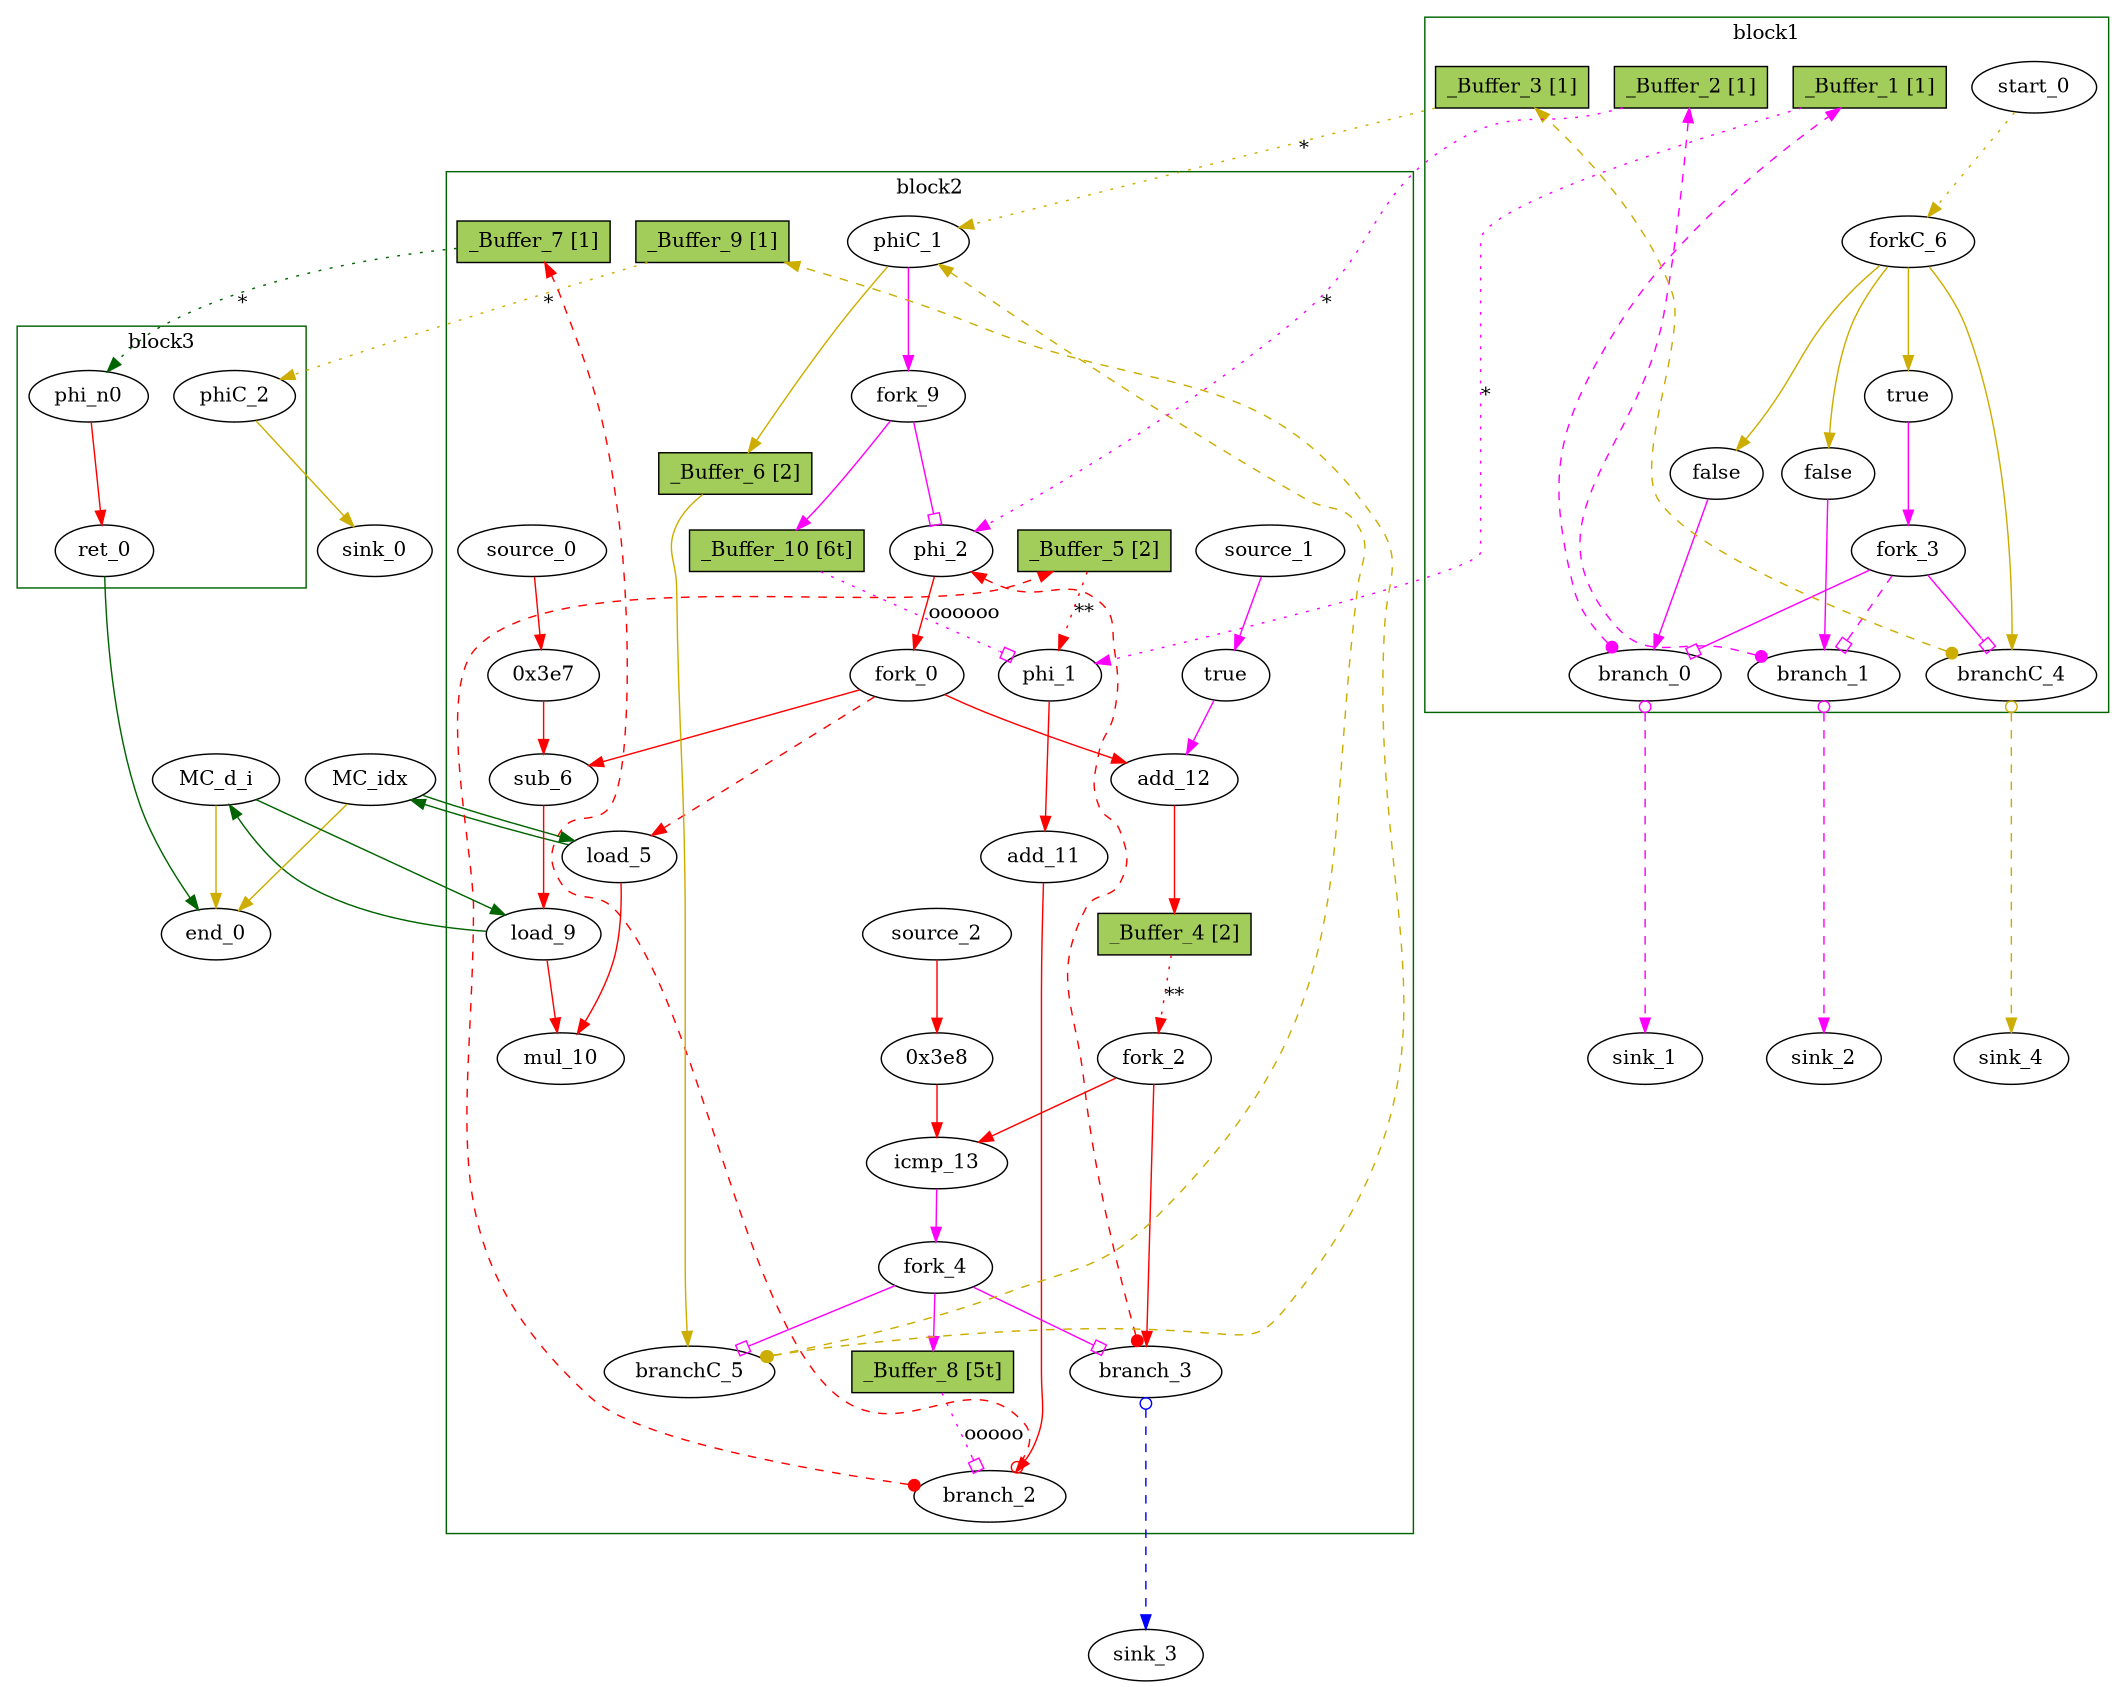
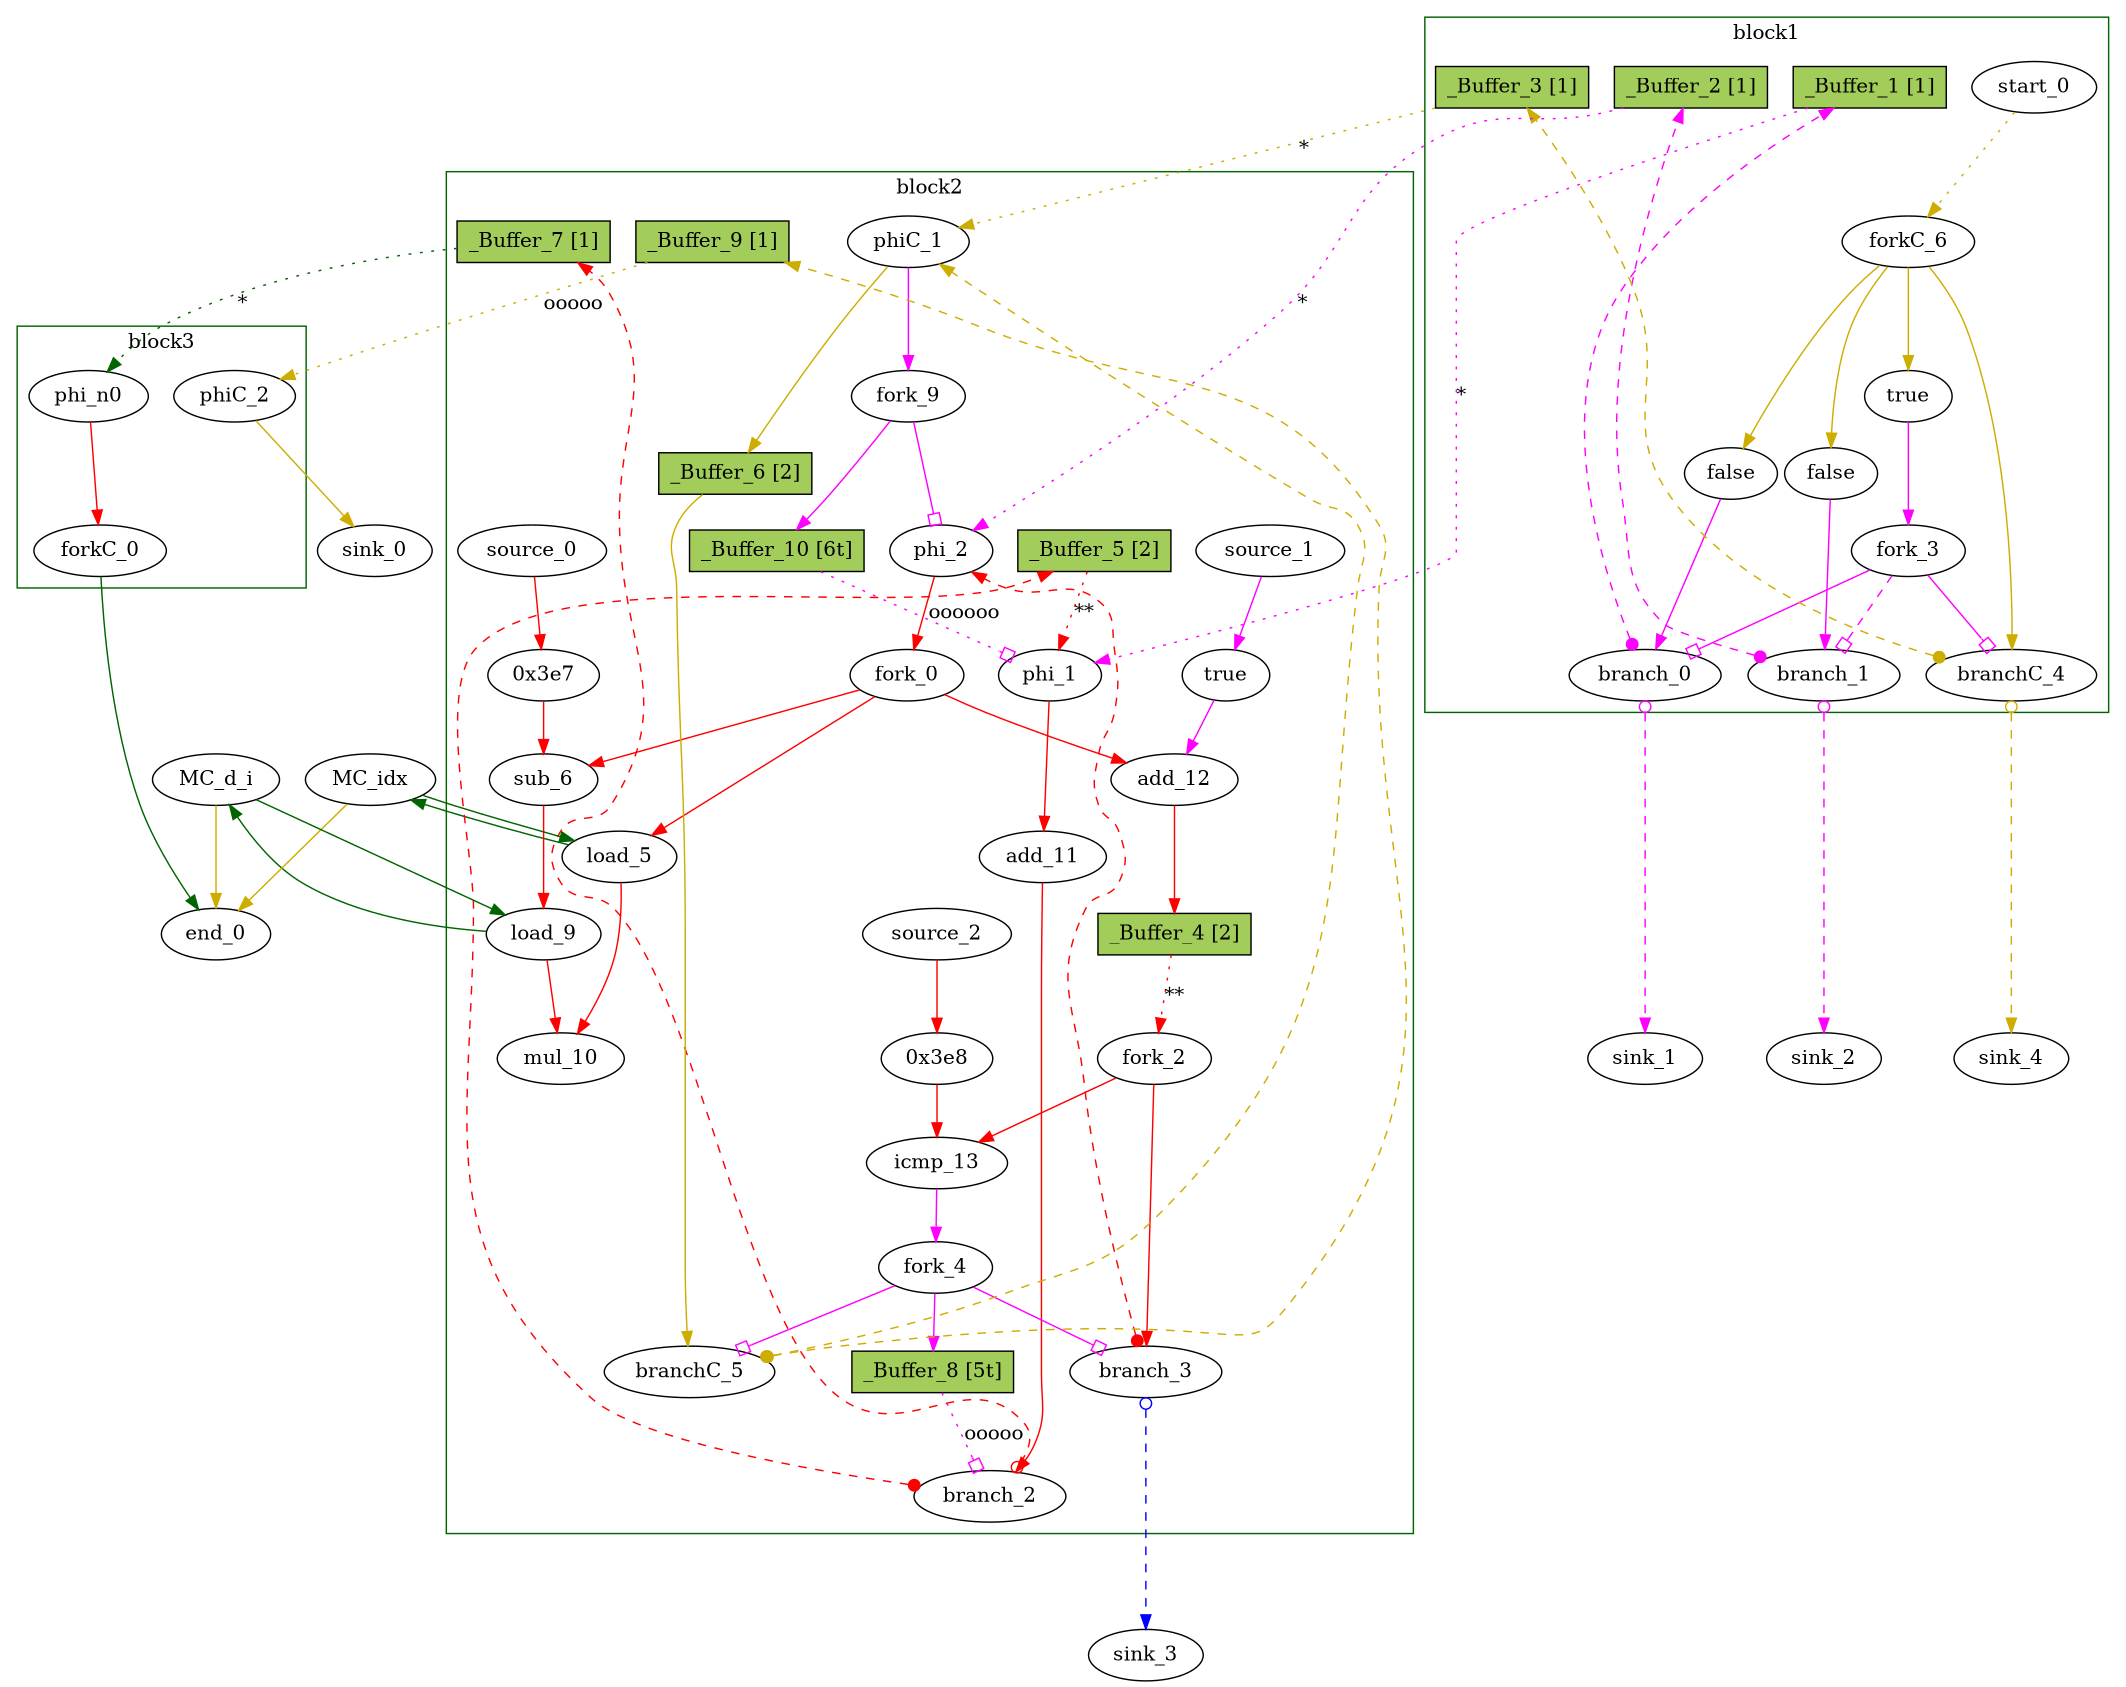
(549, 304) -> (574, 304)
(104, 551) -> (100, 551)
(769, 762) -> (769, 762)
